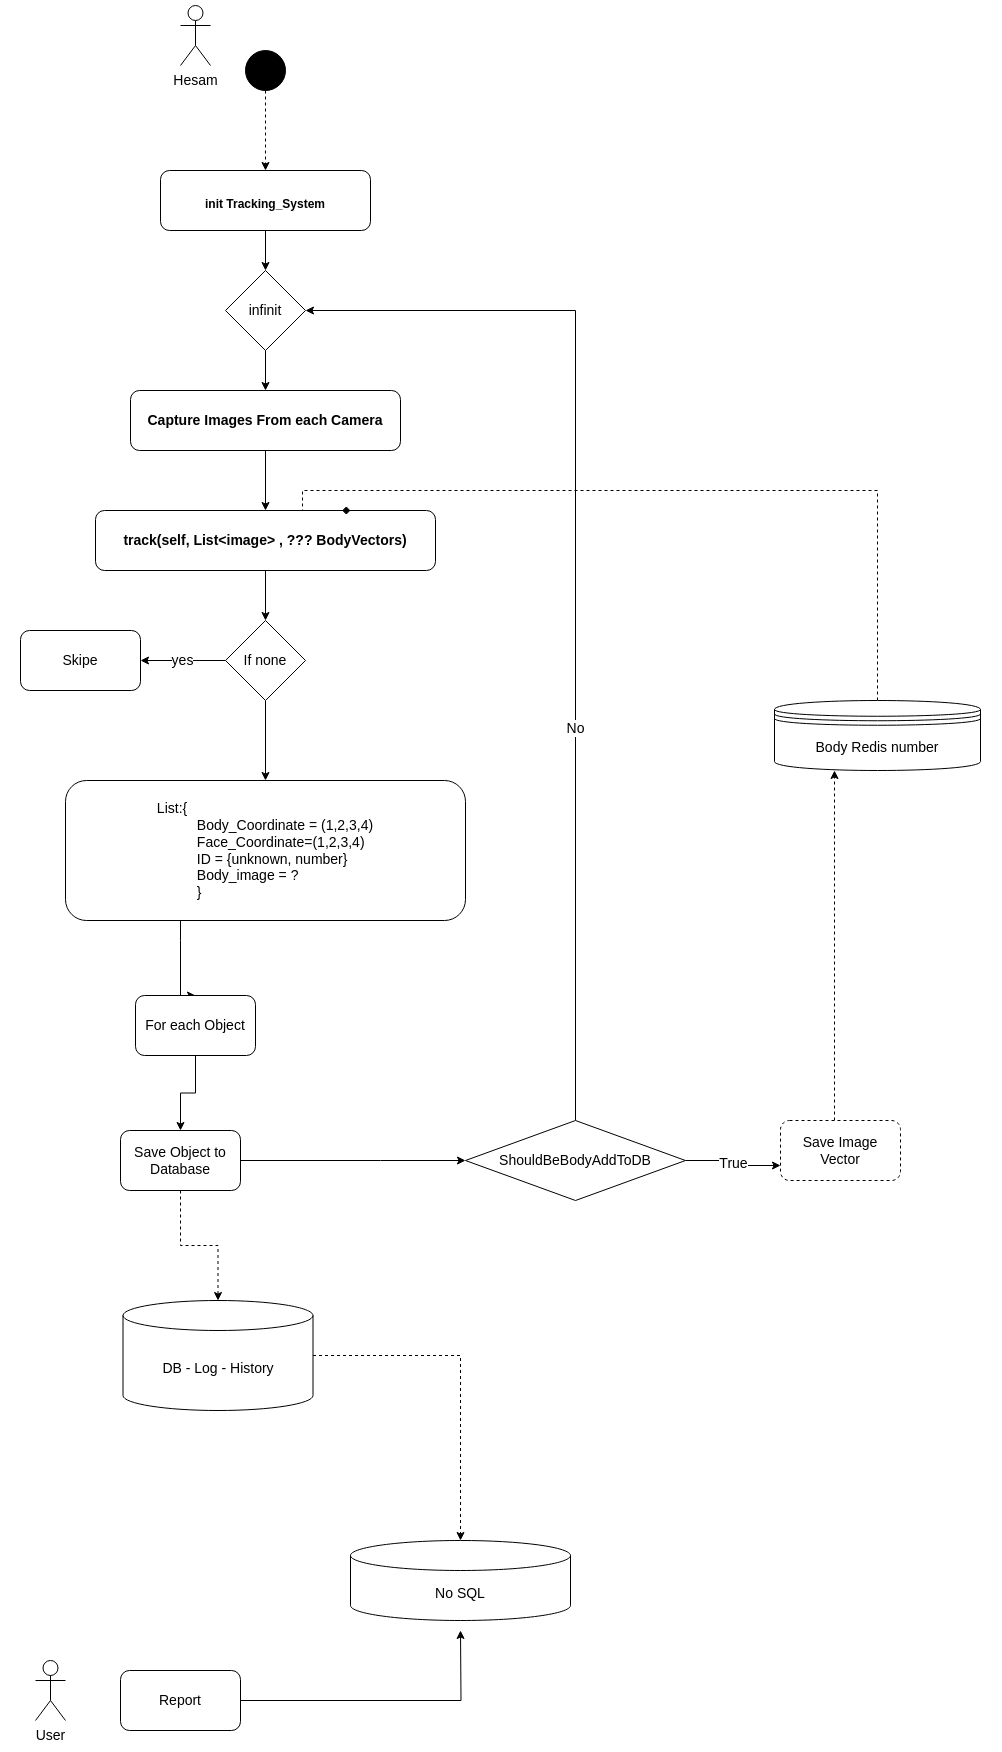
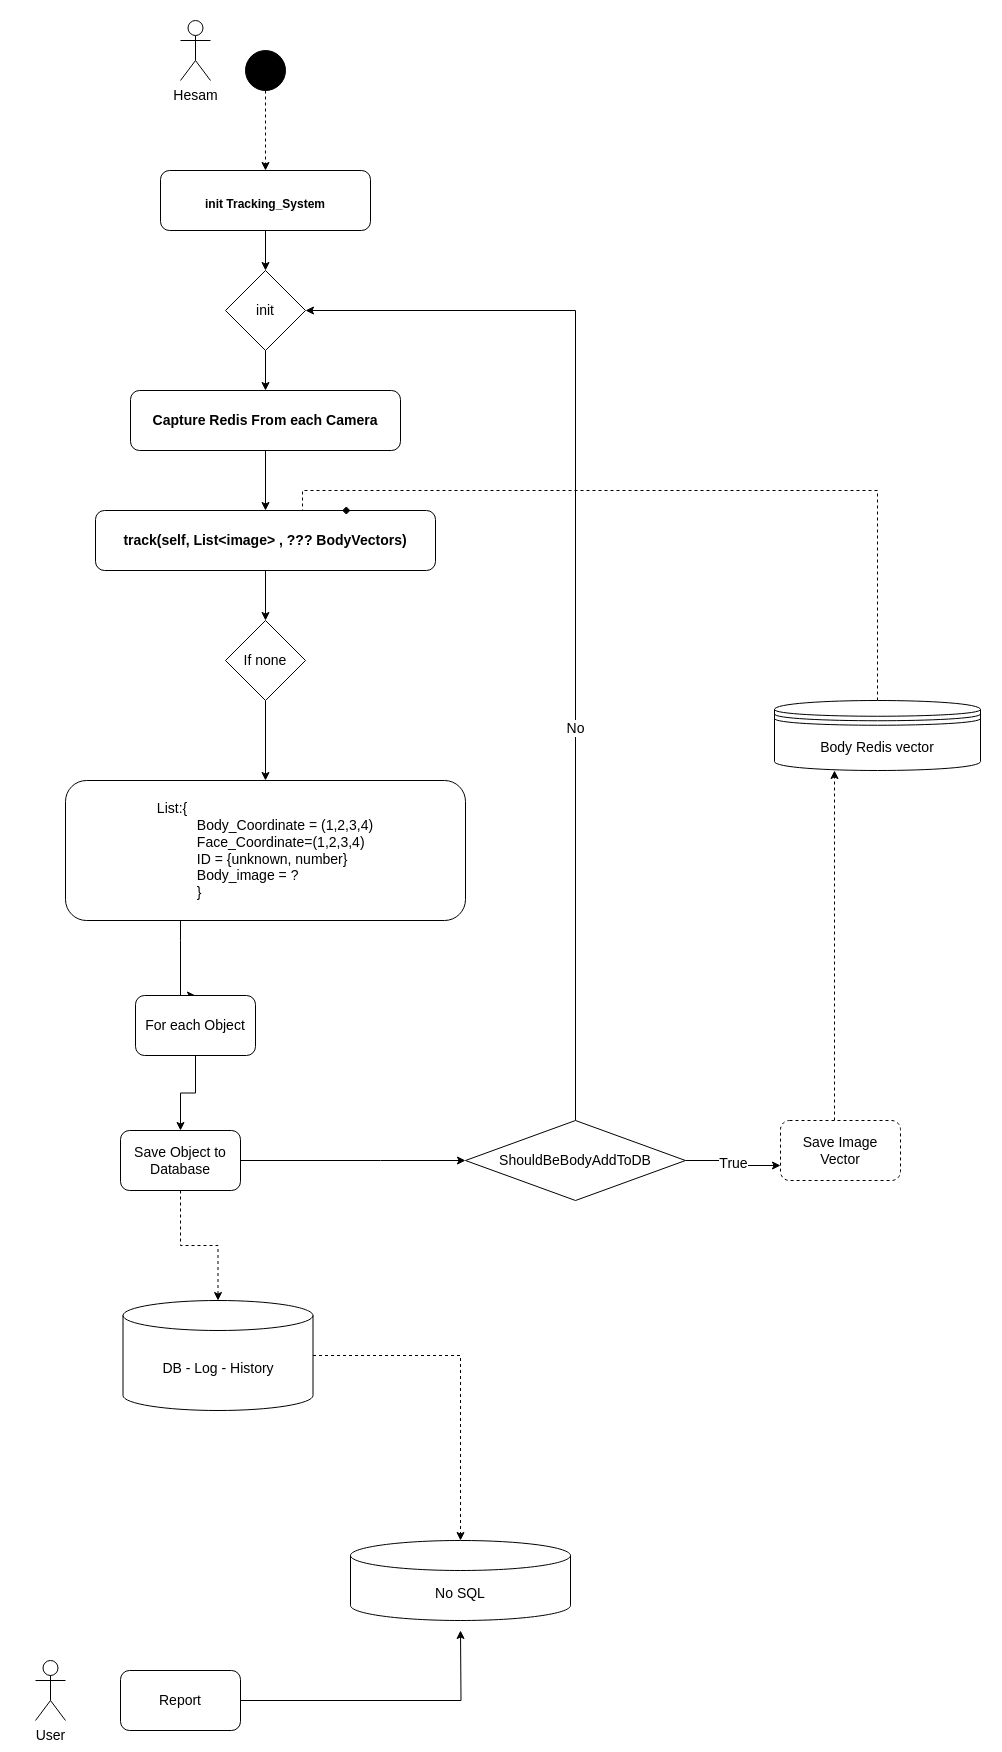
(196, 36) -> (196, 51)
(266, 311) -> (266, 311)
(266, 421) -> (266, 421)
(81, 661) -> none
(186, 661) -> none
(878, 748) -> (878, 748)
